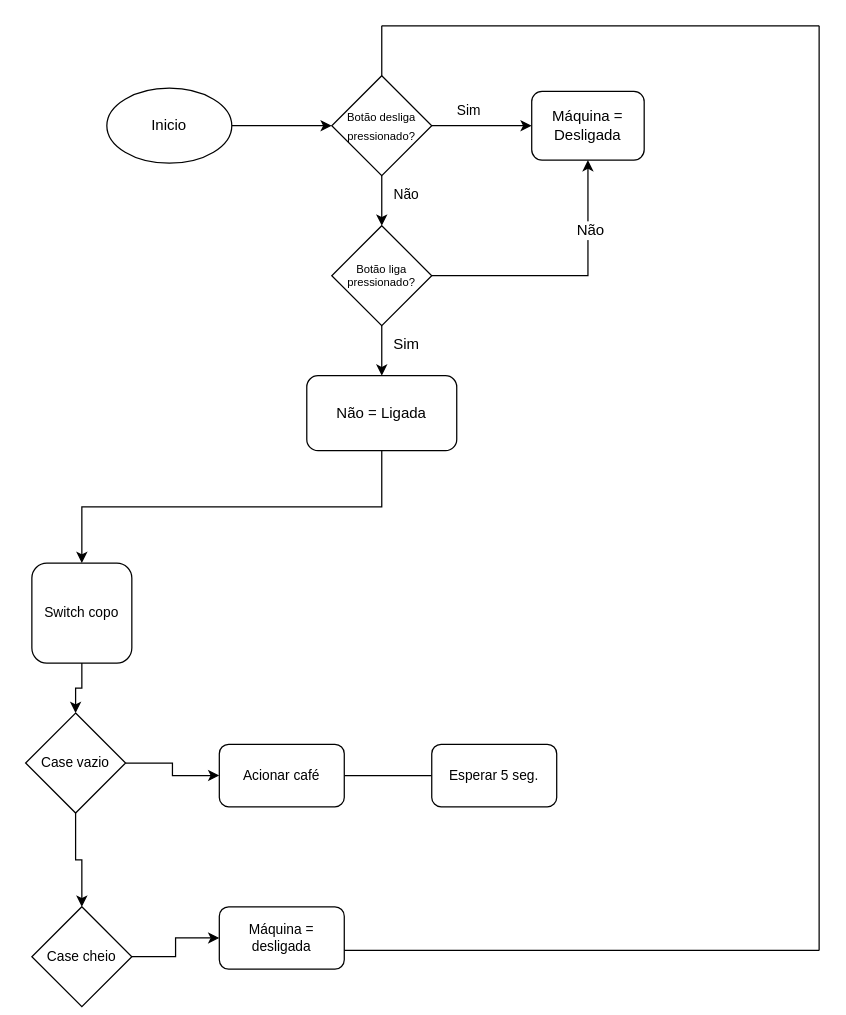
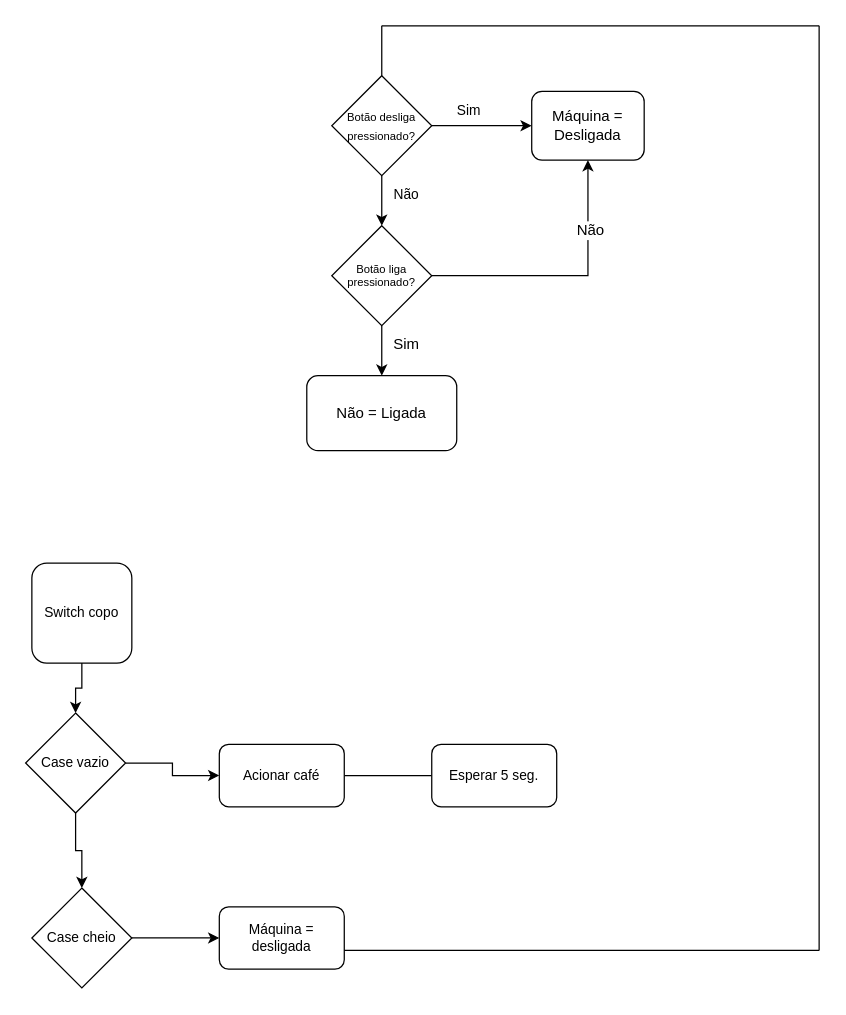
(169, 126) -> none
(278, 126) -> none
(236, 507) -> none
(82, 957) -> (82, 938)
